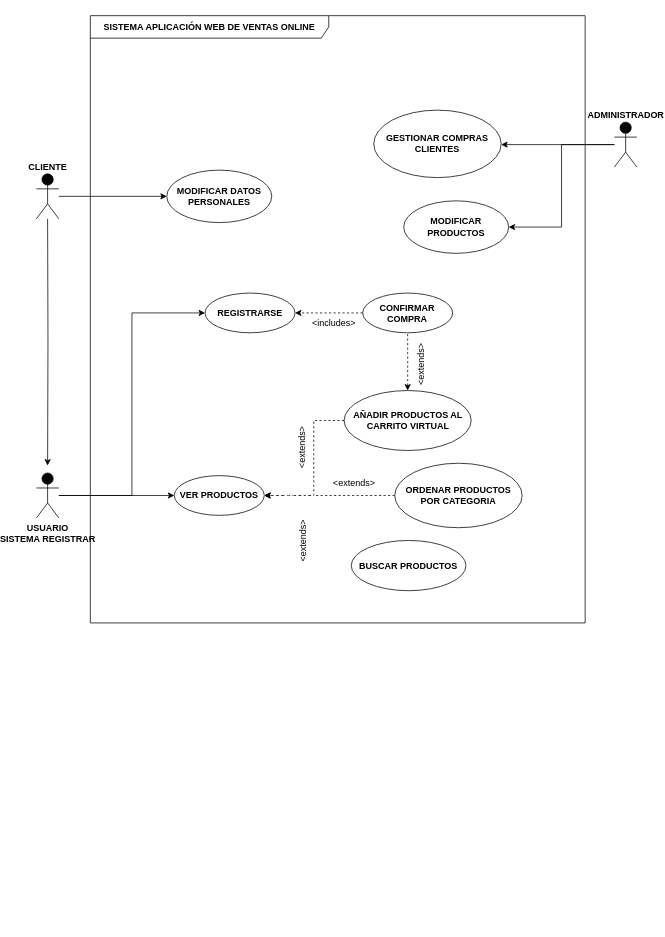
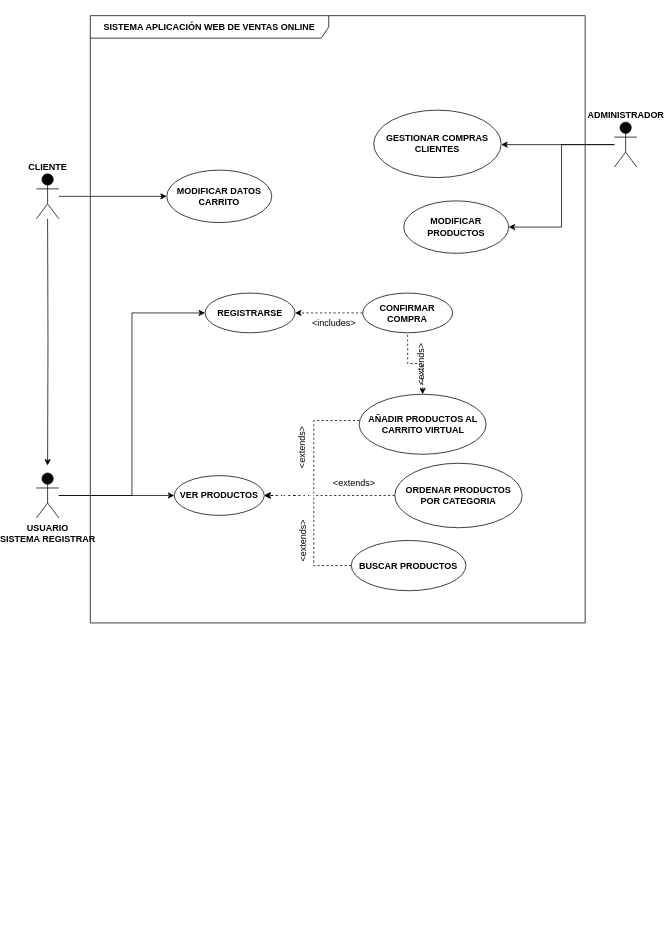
(219, 196) -> (219, 196)
(408, 420) -> (423, 424)
none -> (314, 550)
